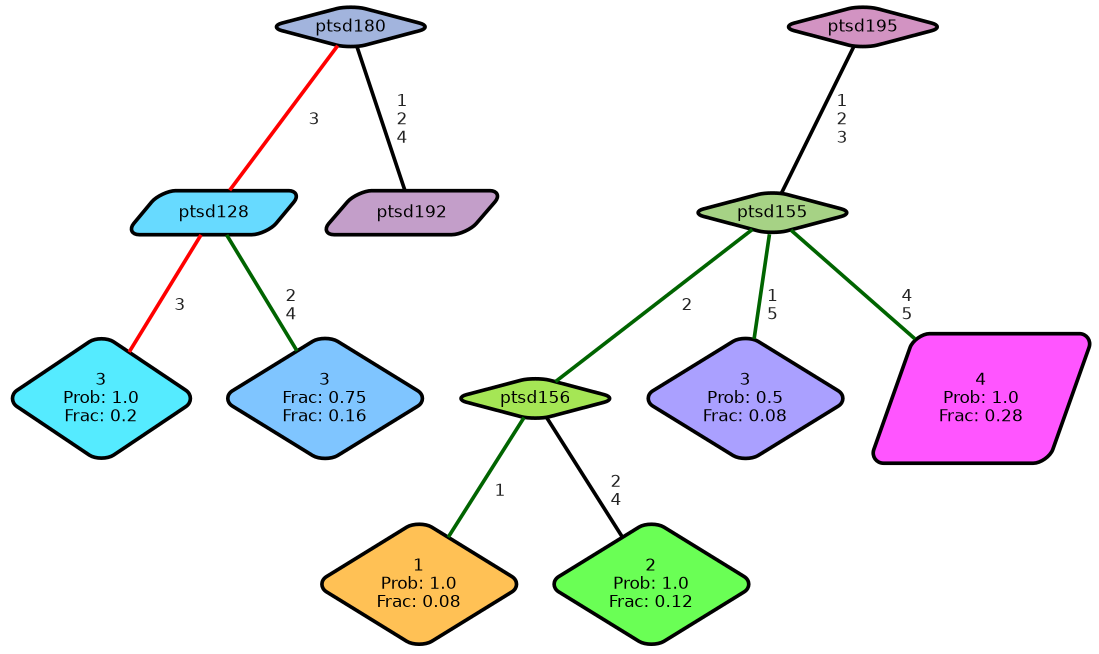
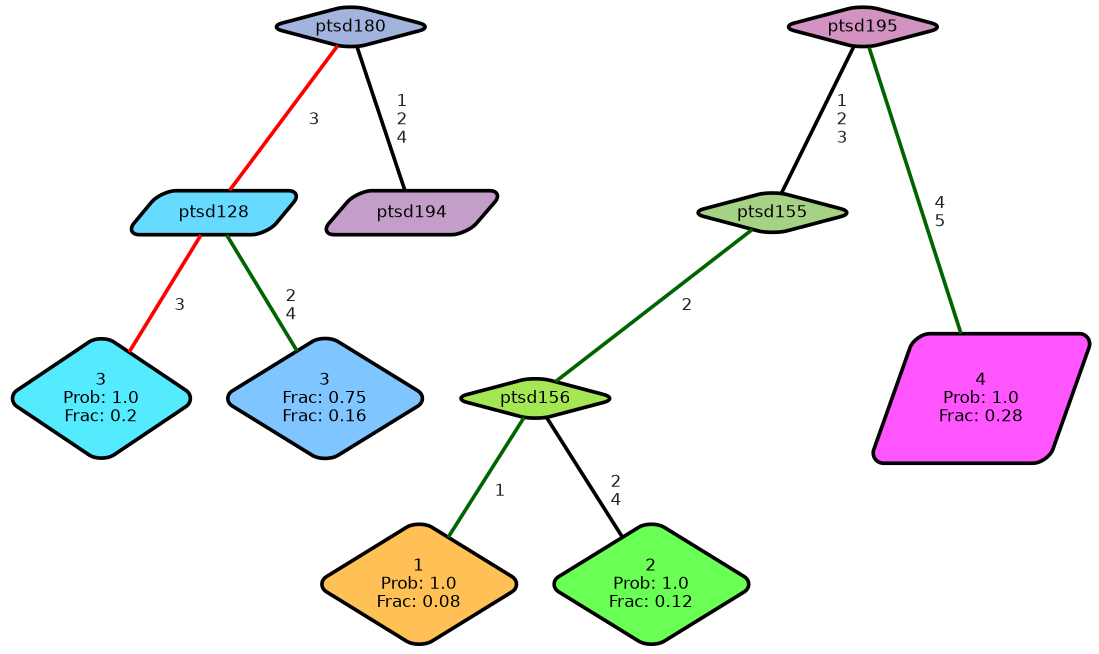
(412, 213) -> (412, 213)
(853, 285) -> (915, 191)
(746, 398) -> none
